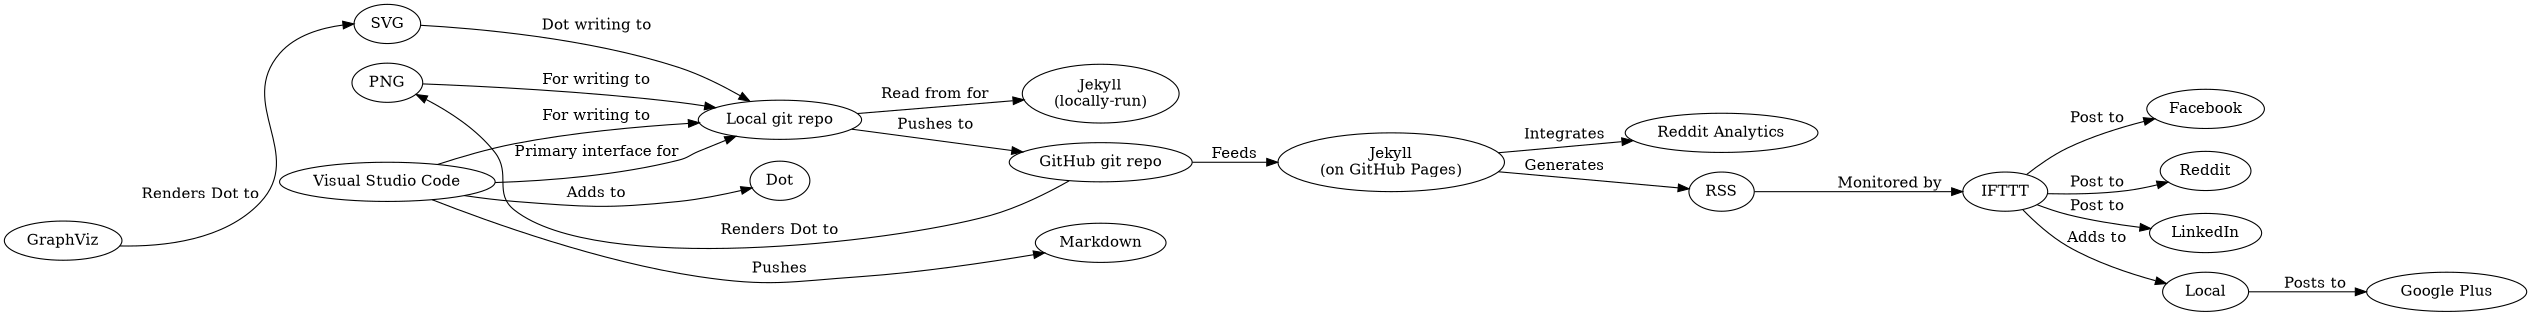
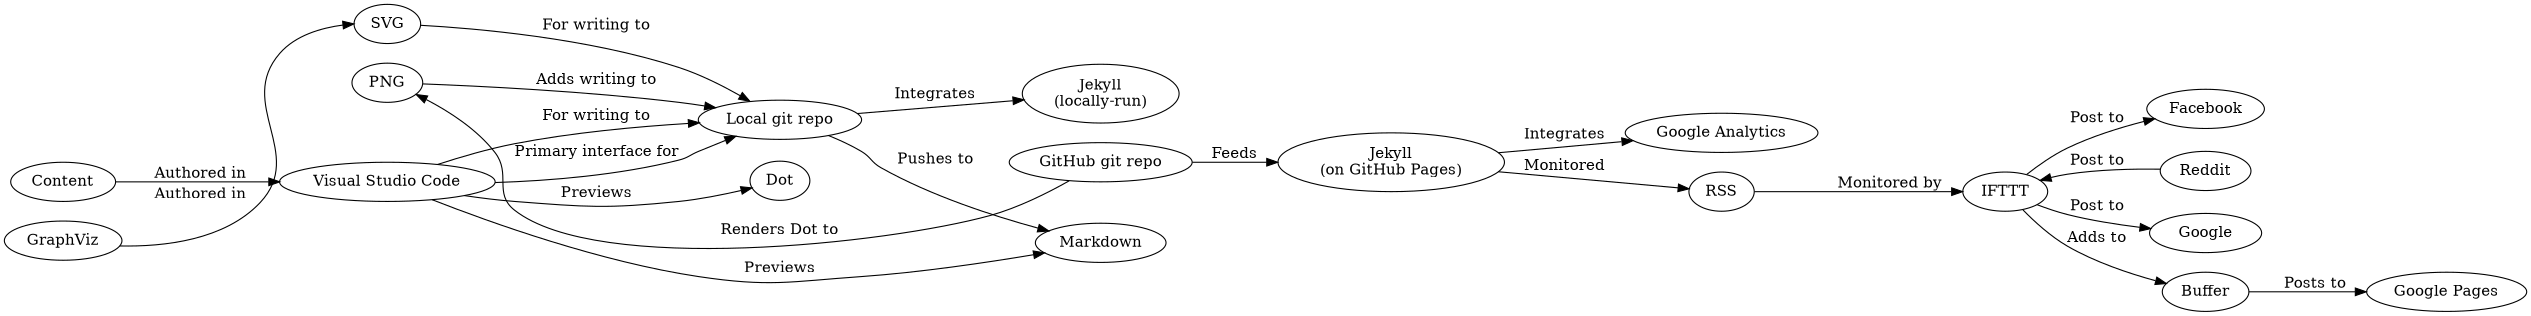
(597, 26) -> (597, 26)
(597, 80) -> (597, 80)
(935, 94) -> (935, 94)
(1722, 133) -> (1722, 133)
(932, 140) -> (929, 191)
(1565, 166) -> (1565, 166)
none -> (63, 182)
(597, 193) -> (597, 193)
(2103, 193) -> (2105, 170)
(201, 194) -> (201, 194)
(2206, 233) -> (2206, 233)
(780, 268) -> (780, 268)
(2206, 292) -> (2206, 292)
(2447, 292) -> (2447, 292)
